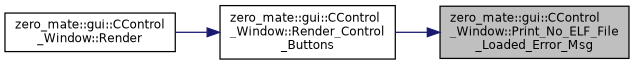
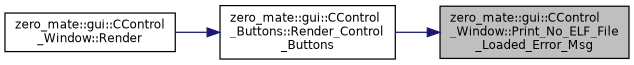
(308, 32) -> (308, 32)
